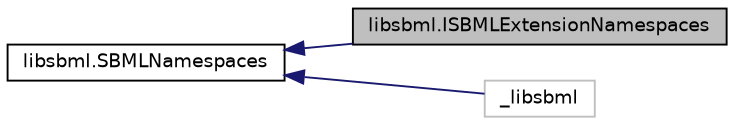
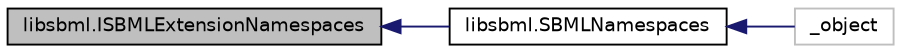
(328, 46) -> (425, 27)
(540, 99) -> (844, 27)
